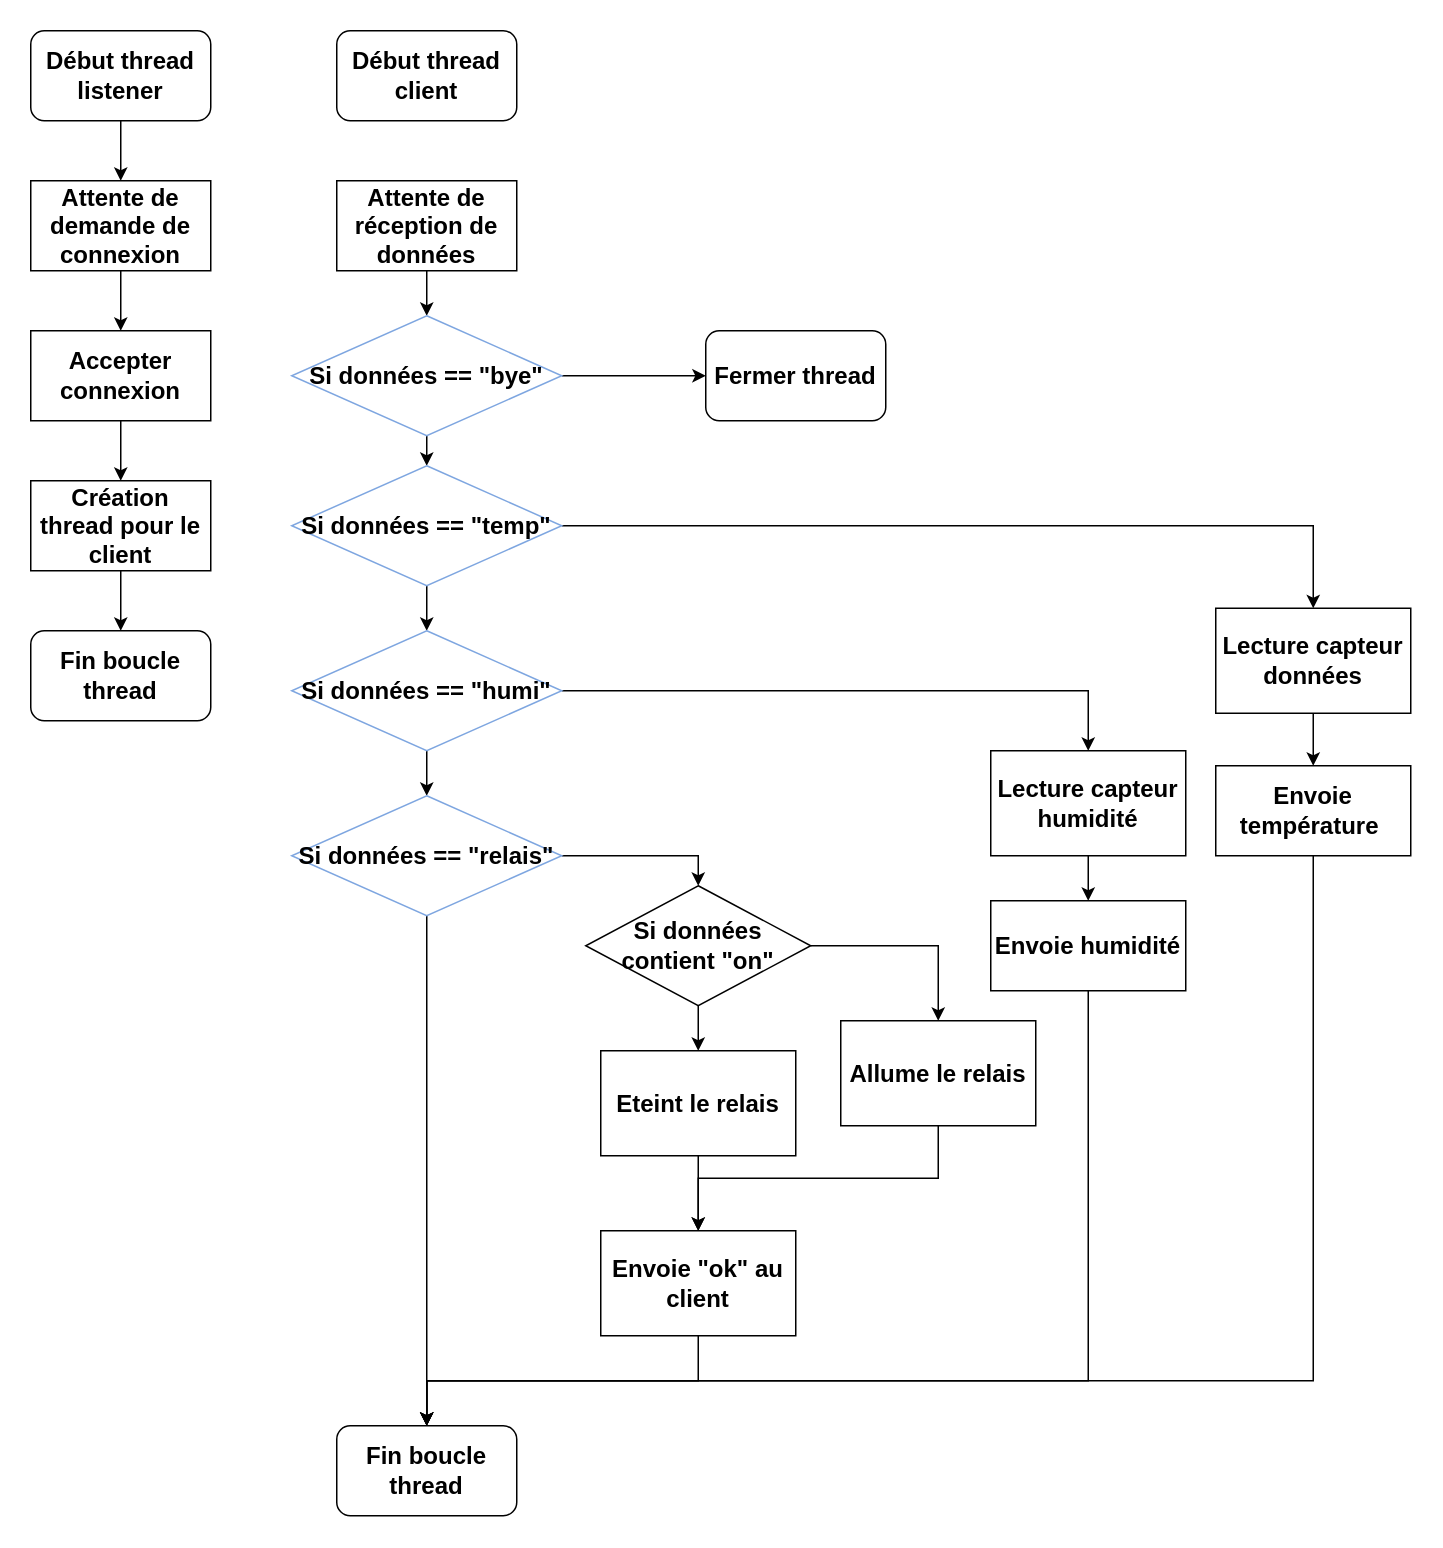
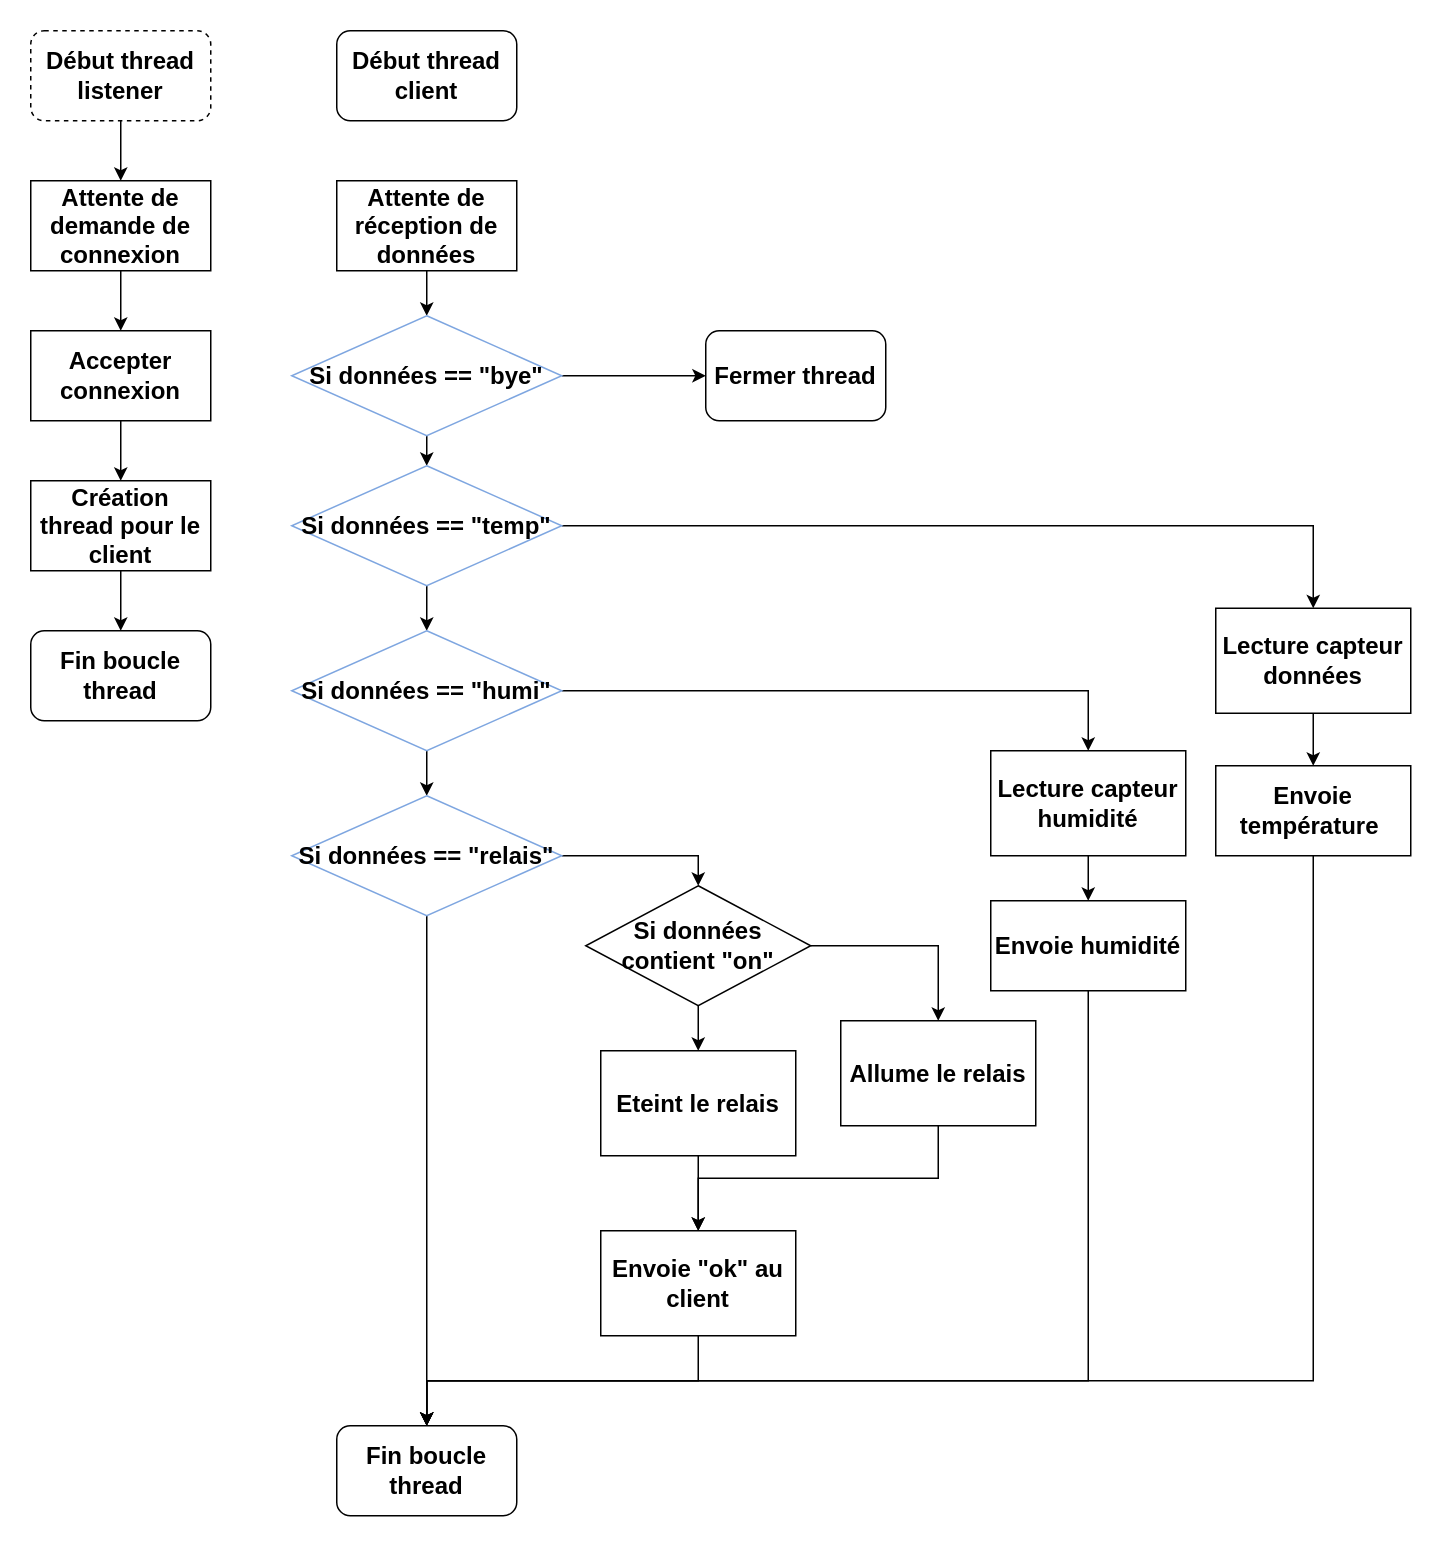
(121, 76) -> (121, 76)
